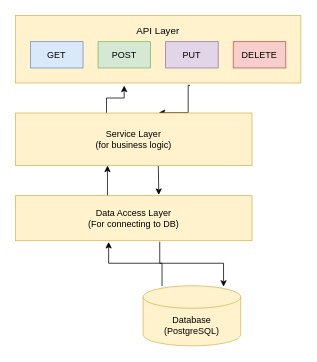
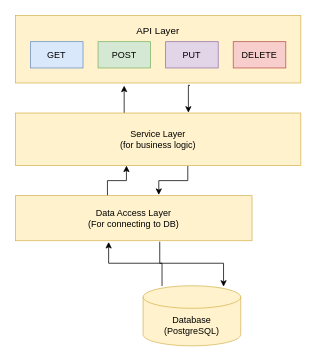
(134, 139) -> (158, 139)
